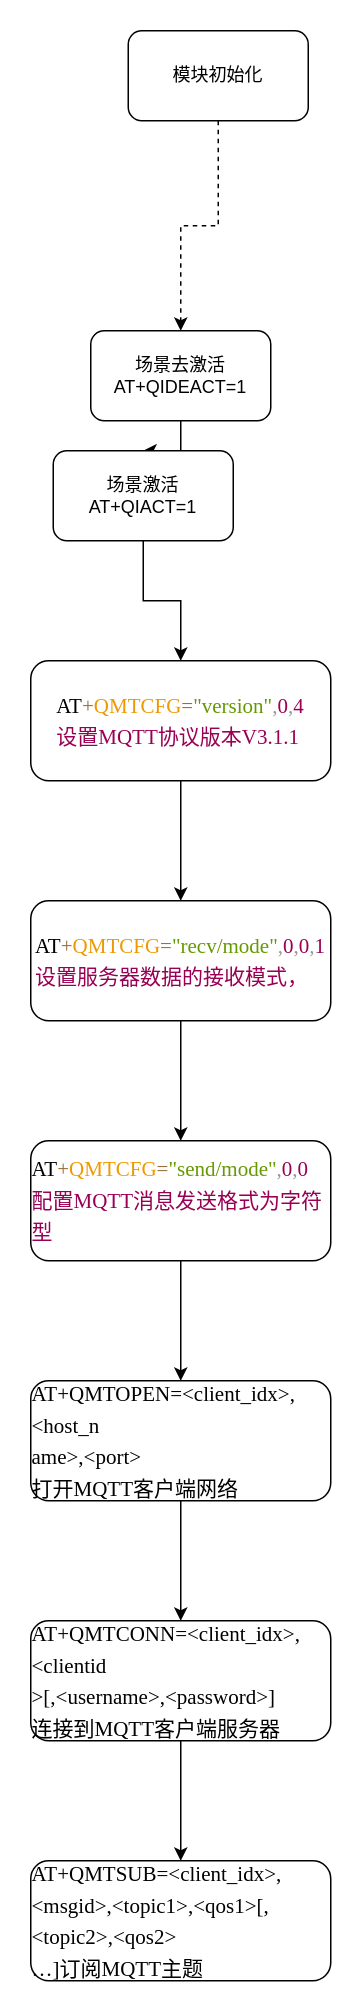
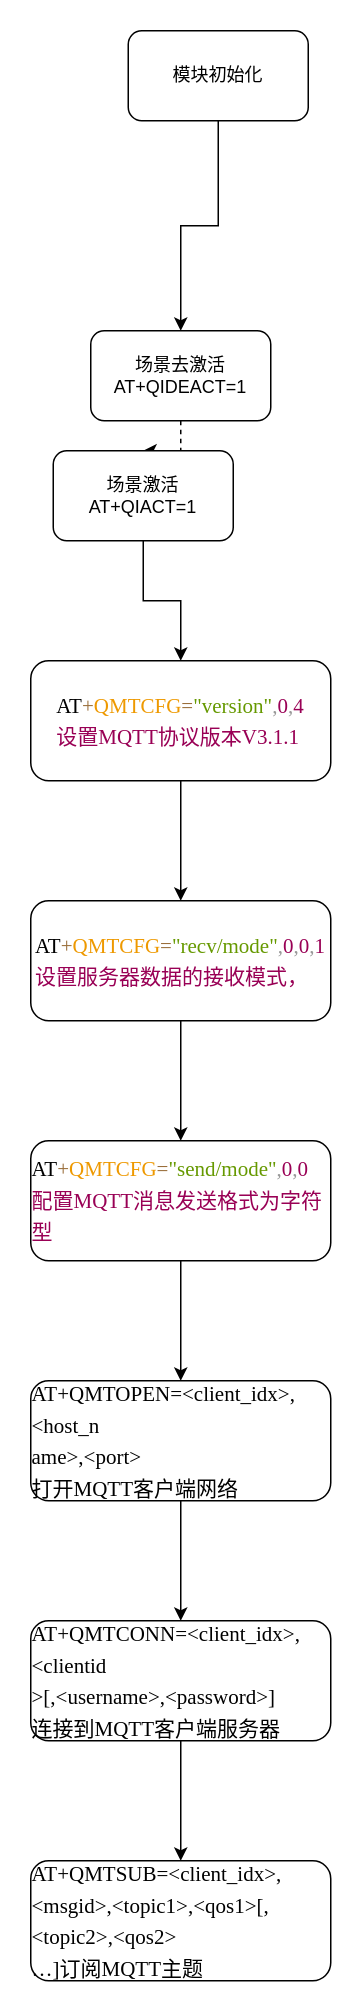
(205, 226) -> (205, 226)
(181, 436) -> (181, 436)
